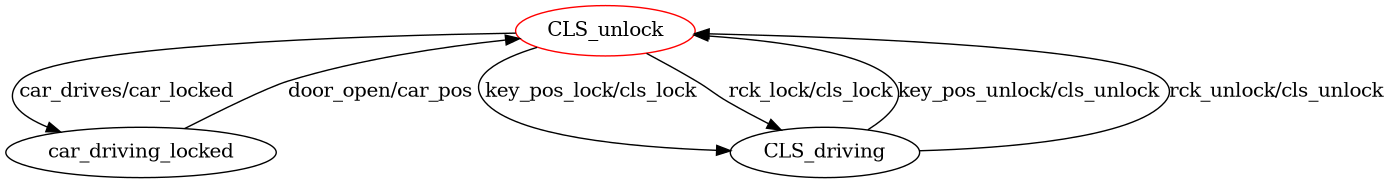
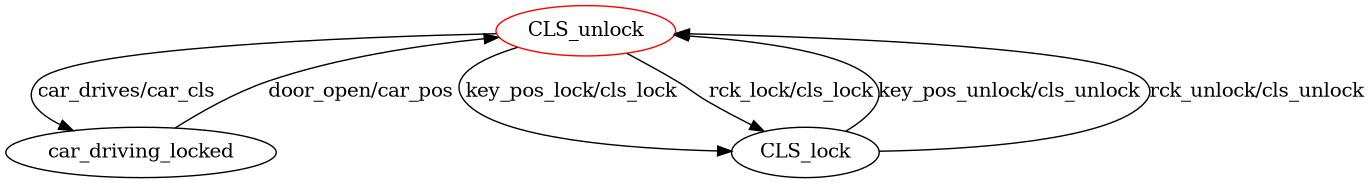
(127, 92) -> (126, 92)
(825, 152) -> (805, 152)
